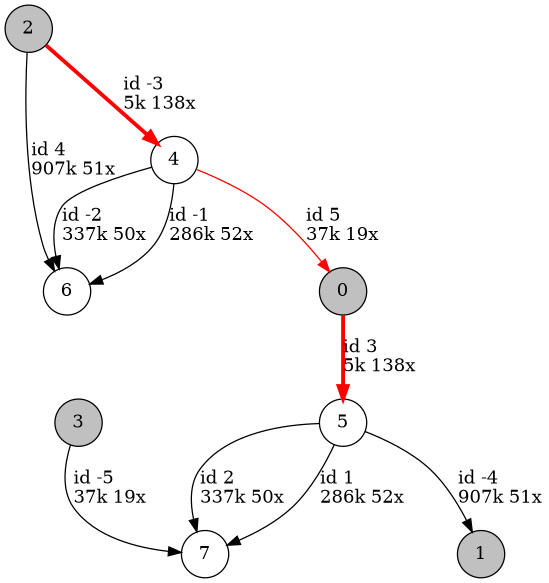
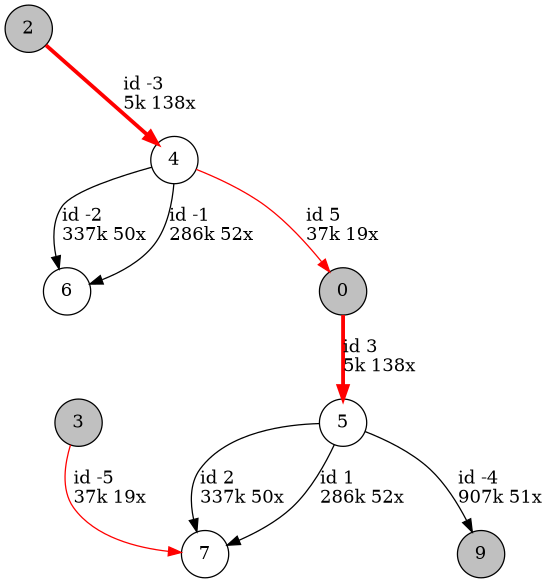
(28, 157) -> none
(88, 523) -> (88, 523)
(481, 554) -> (481, 554)
